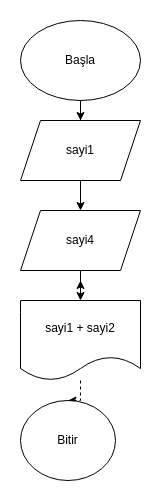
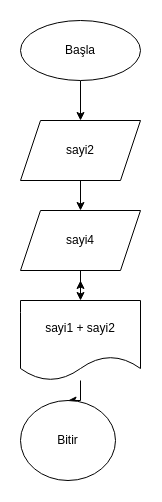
(81, 61) -> (81, 51)
(81, 151) -> (81, 151)
(81, 394) -> (81, 394)
